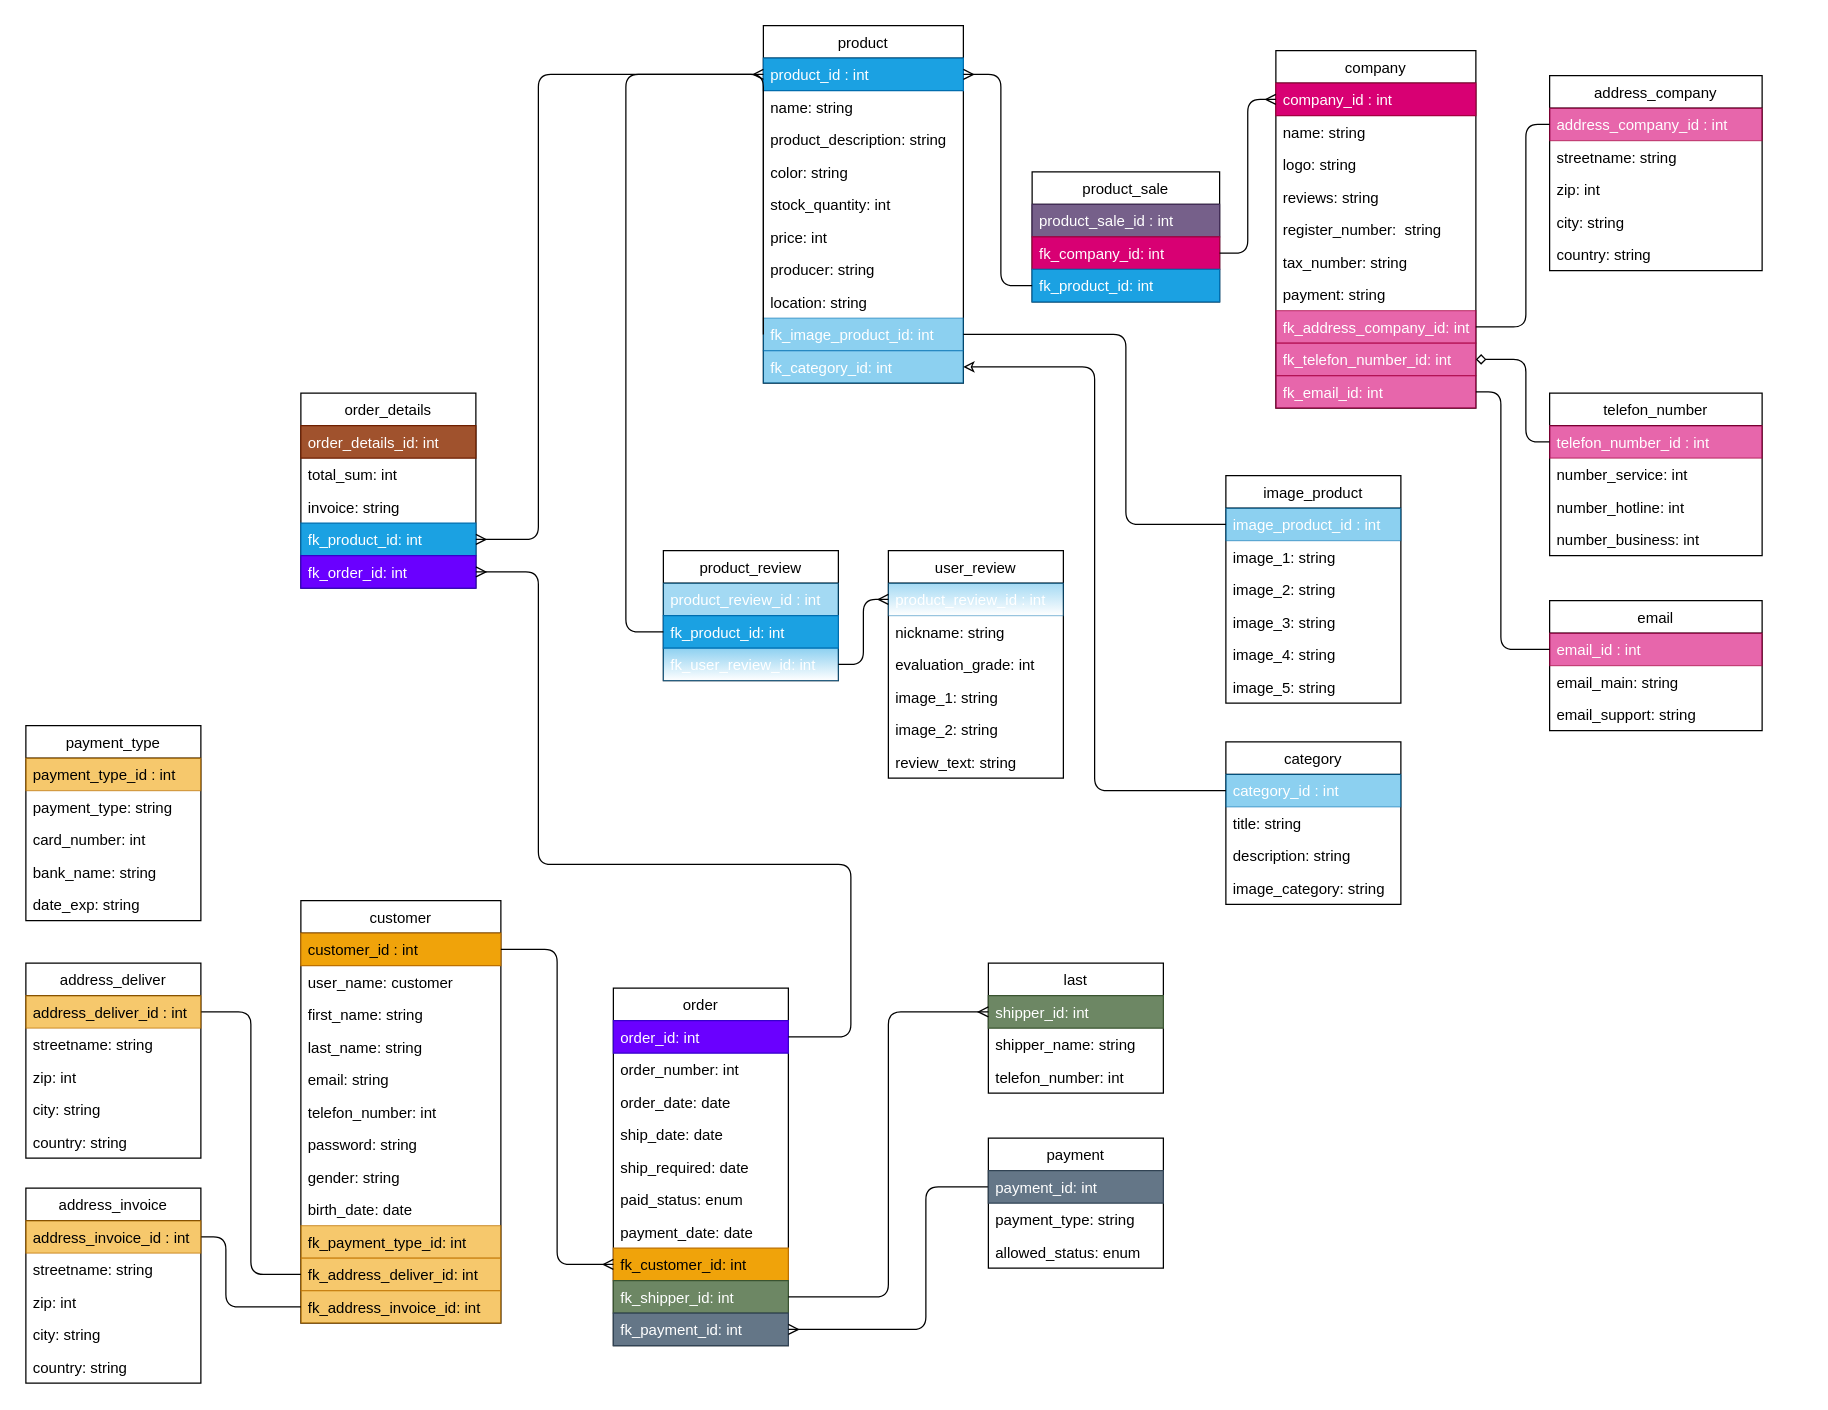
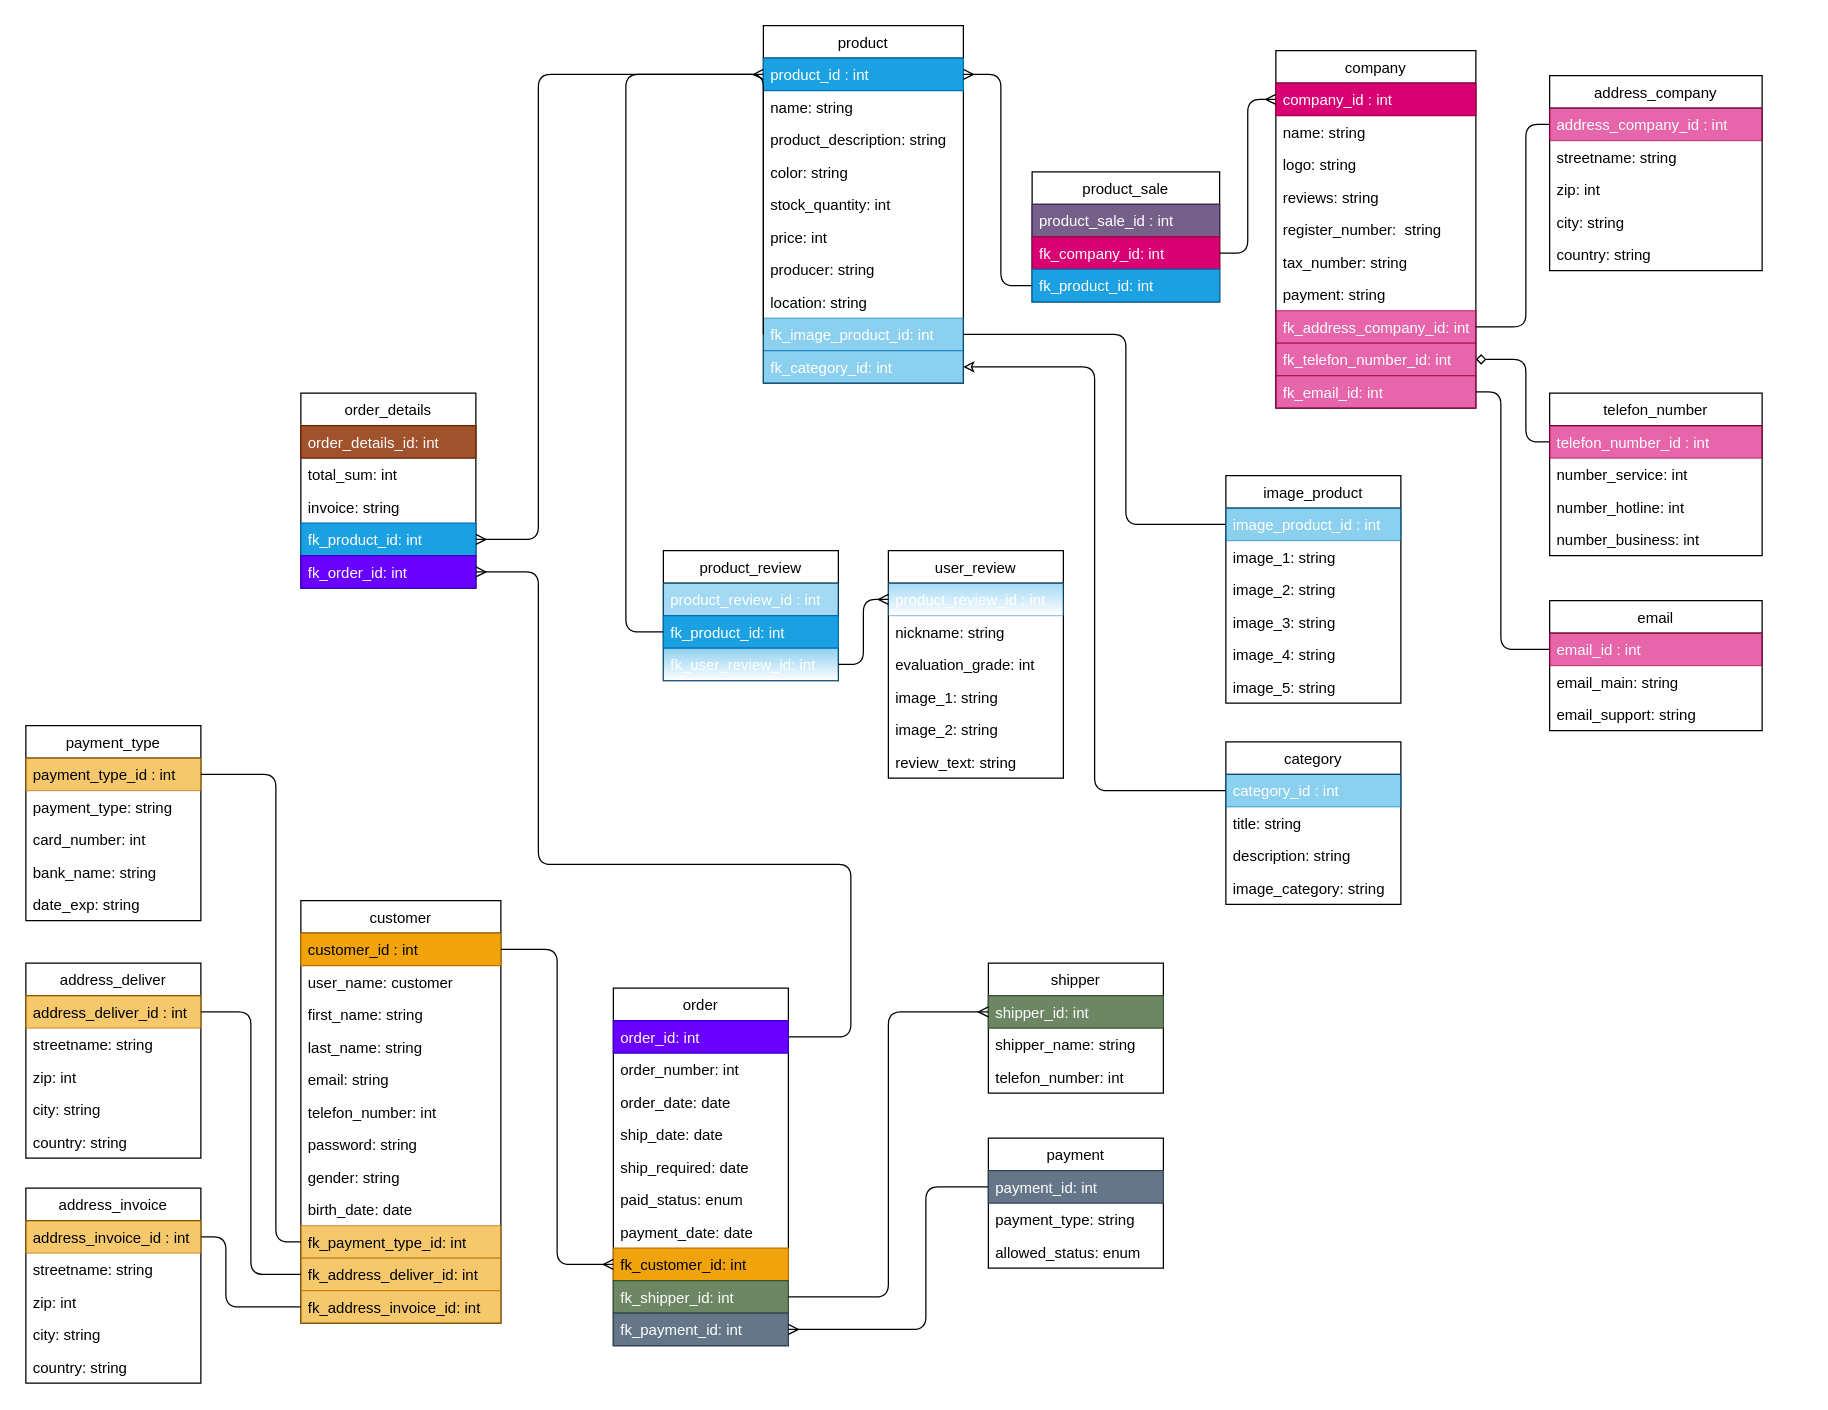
(1075, 980) -> (1075, 980)
none -> (276, 982)
